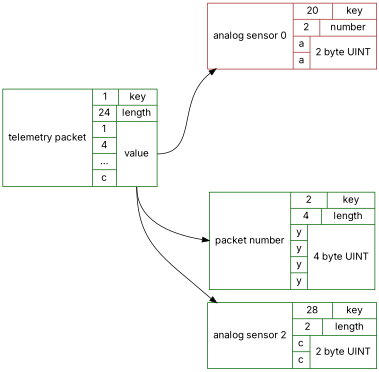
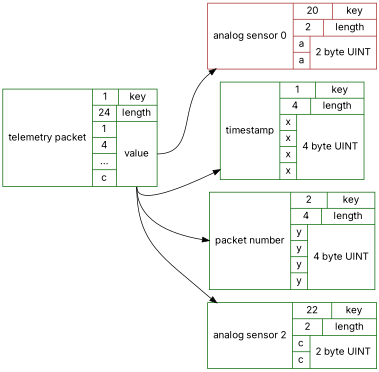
(348, 27) -> (350, 27)
none -> (292, 131)
(312, 310) -> (312, 310)
